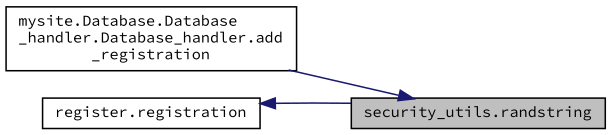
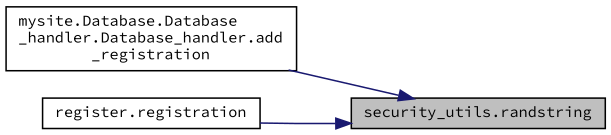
(313, 103) -> (298, 124)
